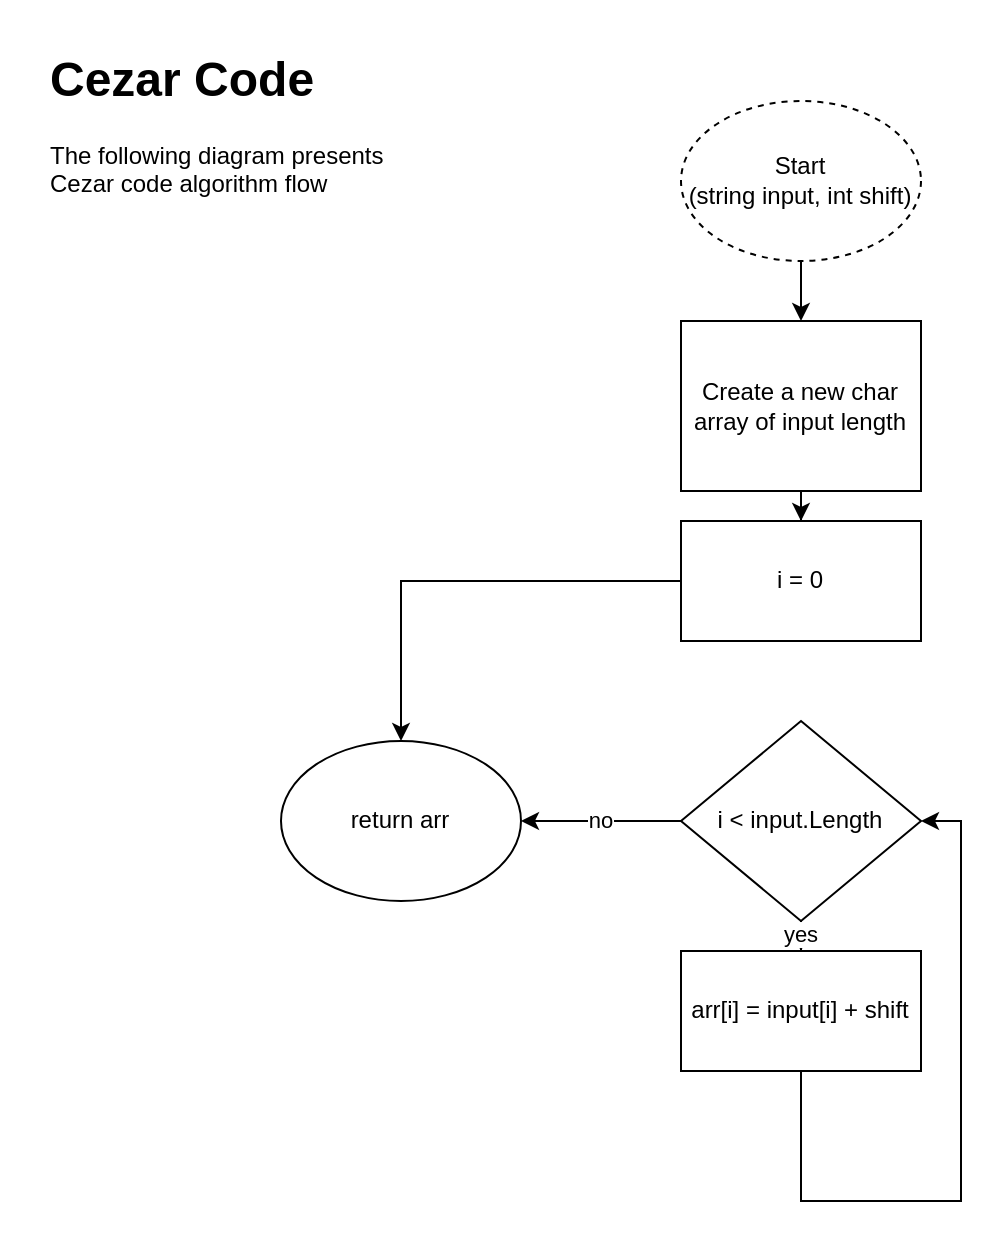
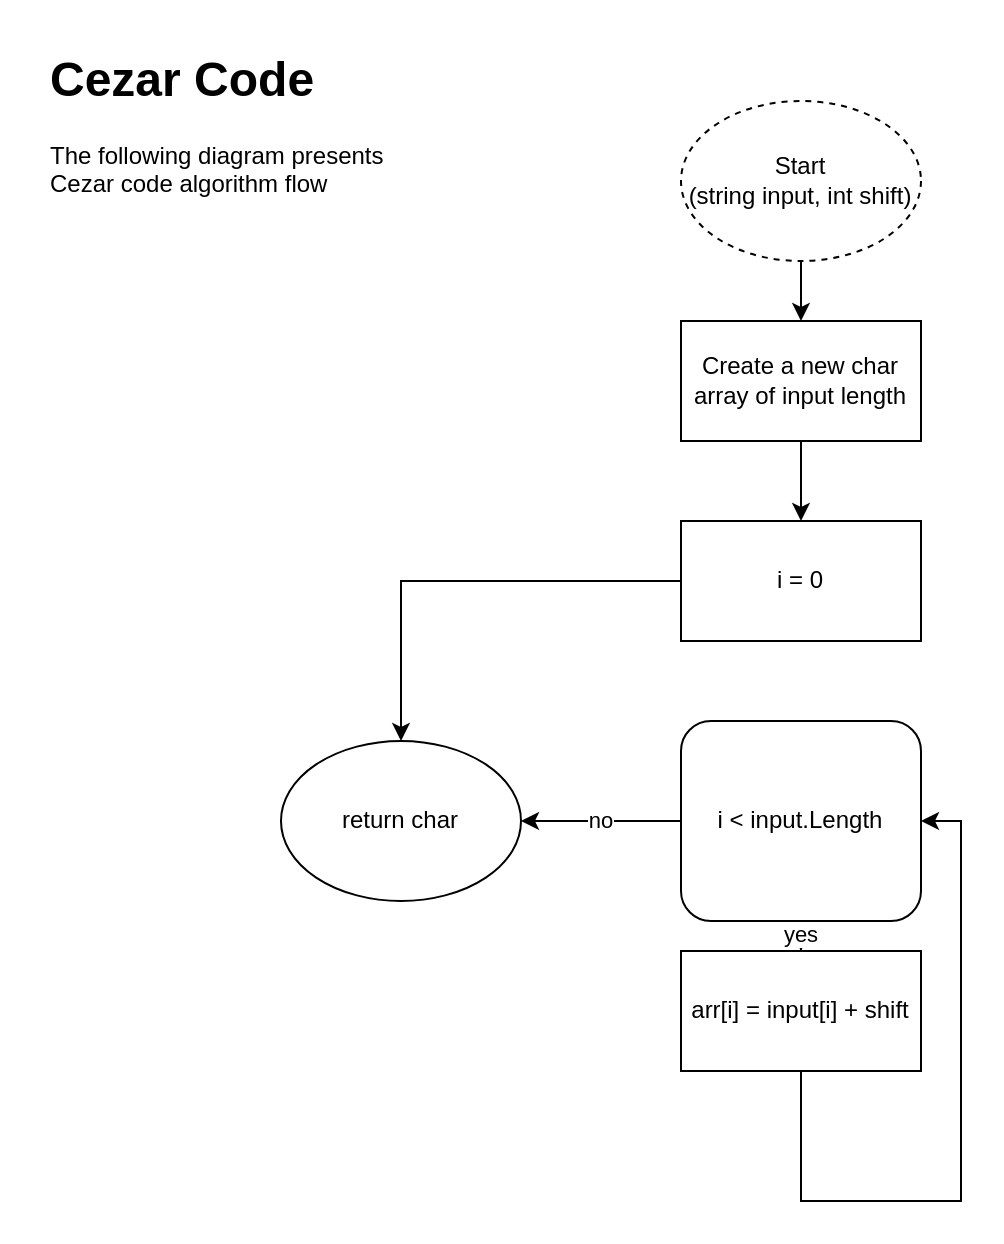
(801, 406) -> (801, 381)
(401, 821) -> (401, 821)
(801, 821) -> (801, 821)
